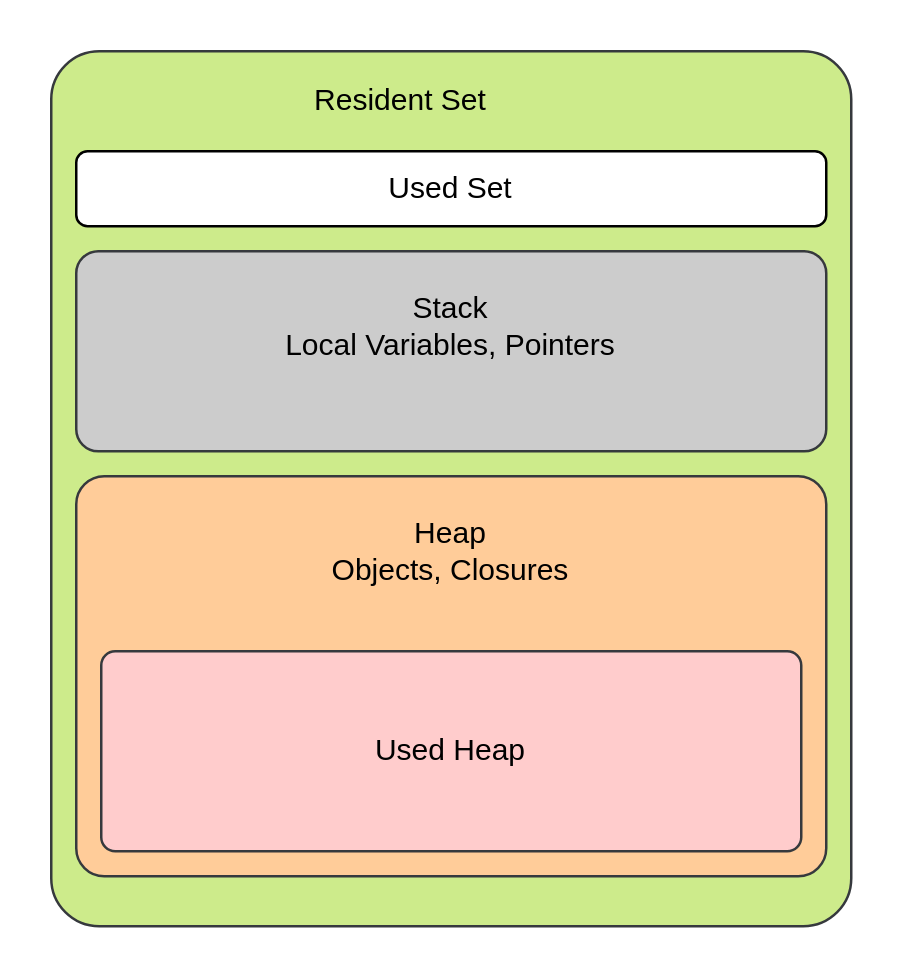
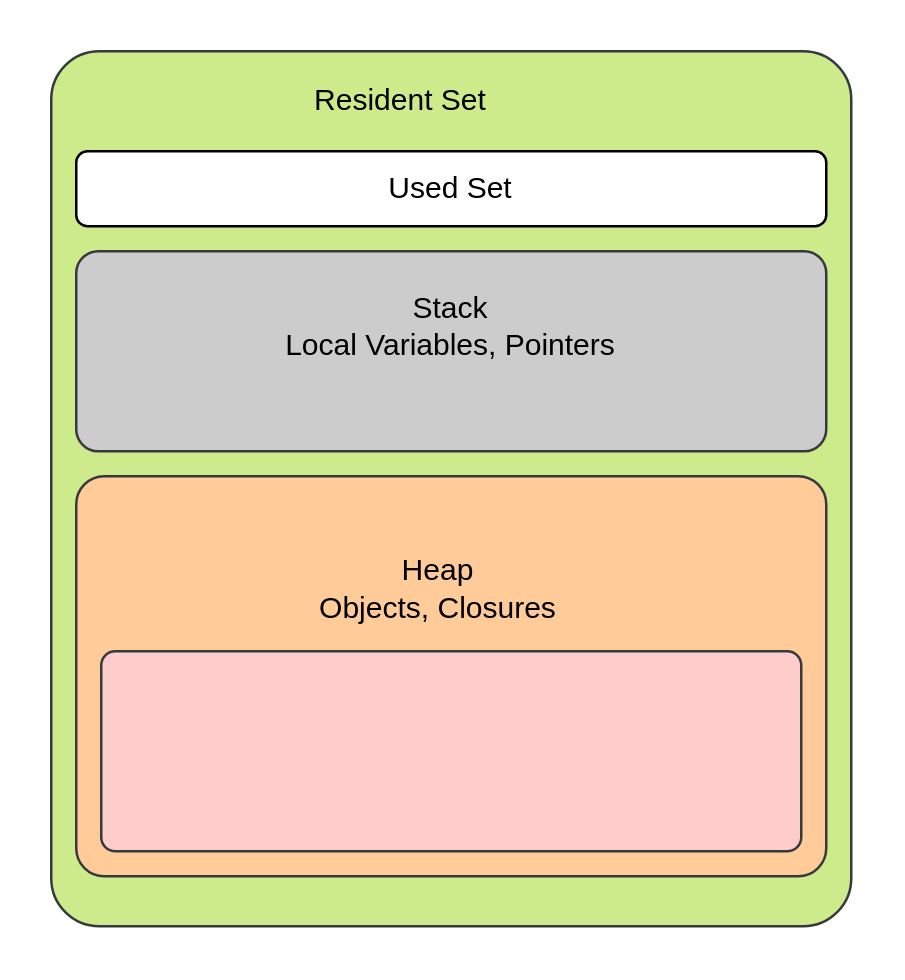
(451, 551) -> (439, 589)
(451, 751) -> none
